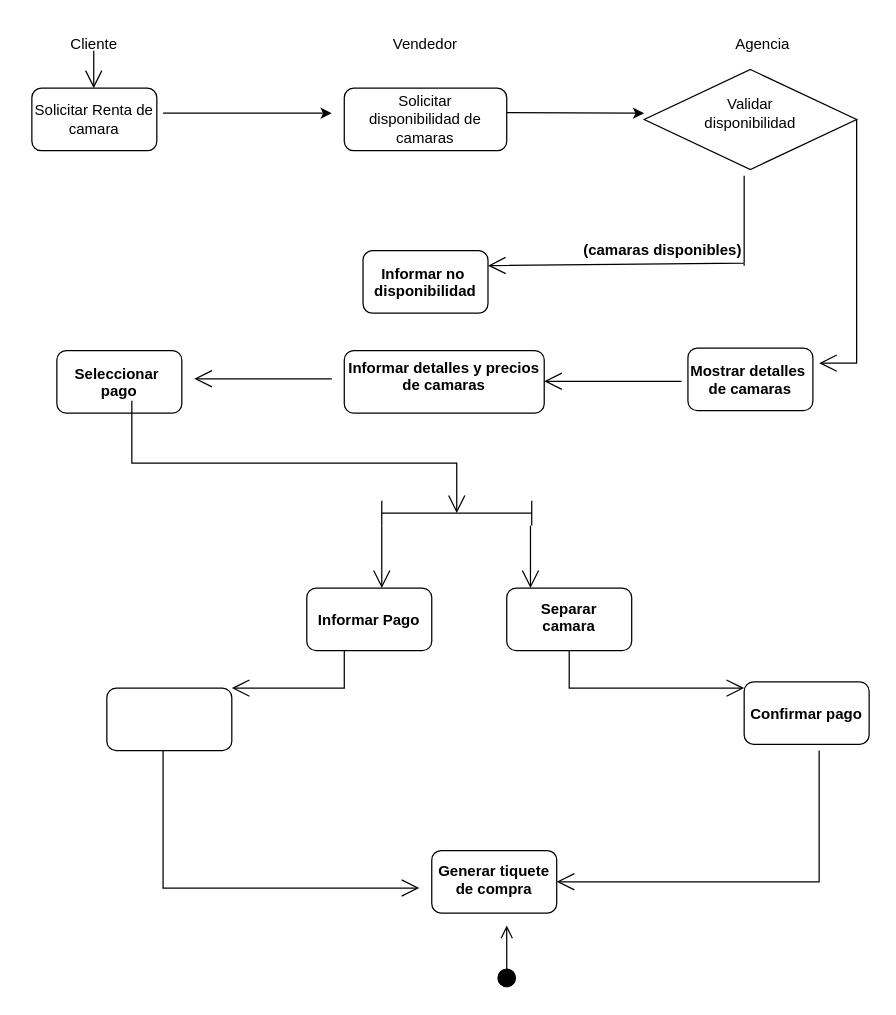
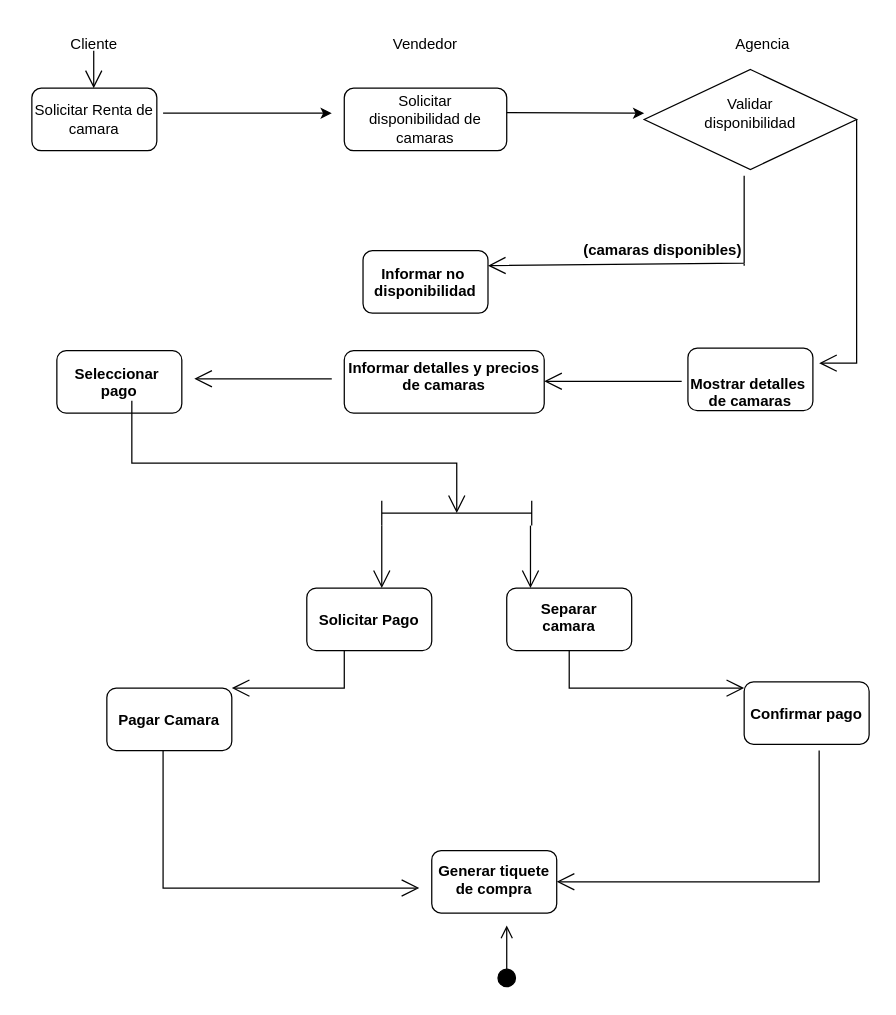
(751, 379) -> (751, 392)
(369, 620) -> (369, 620)
none -> (169, 719)
